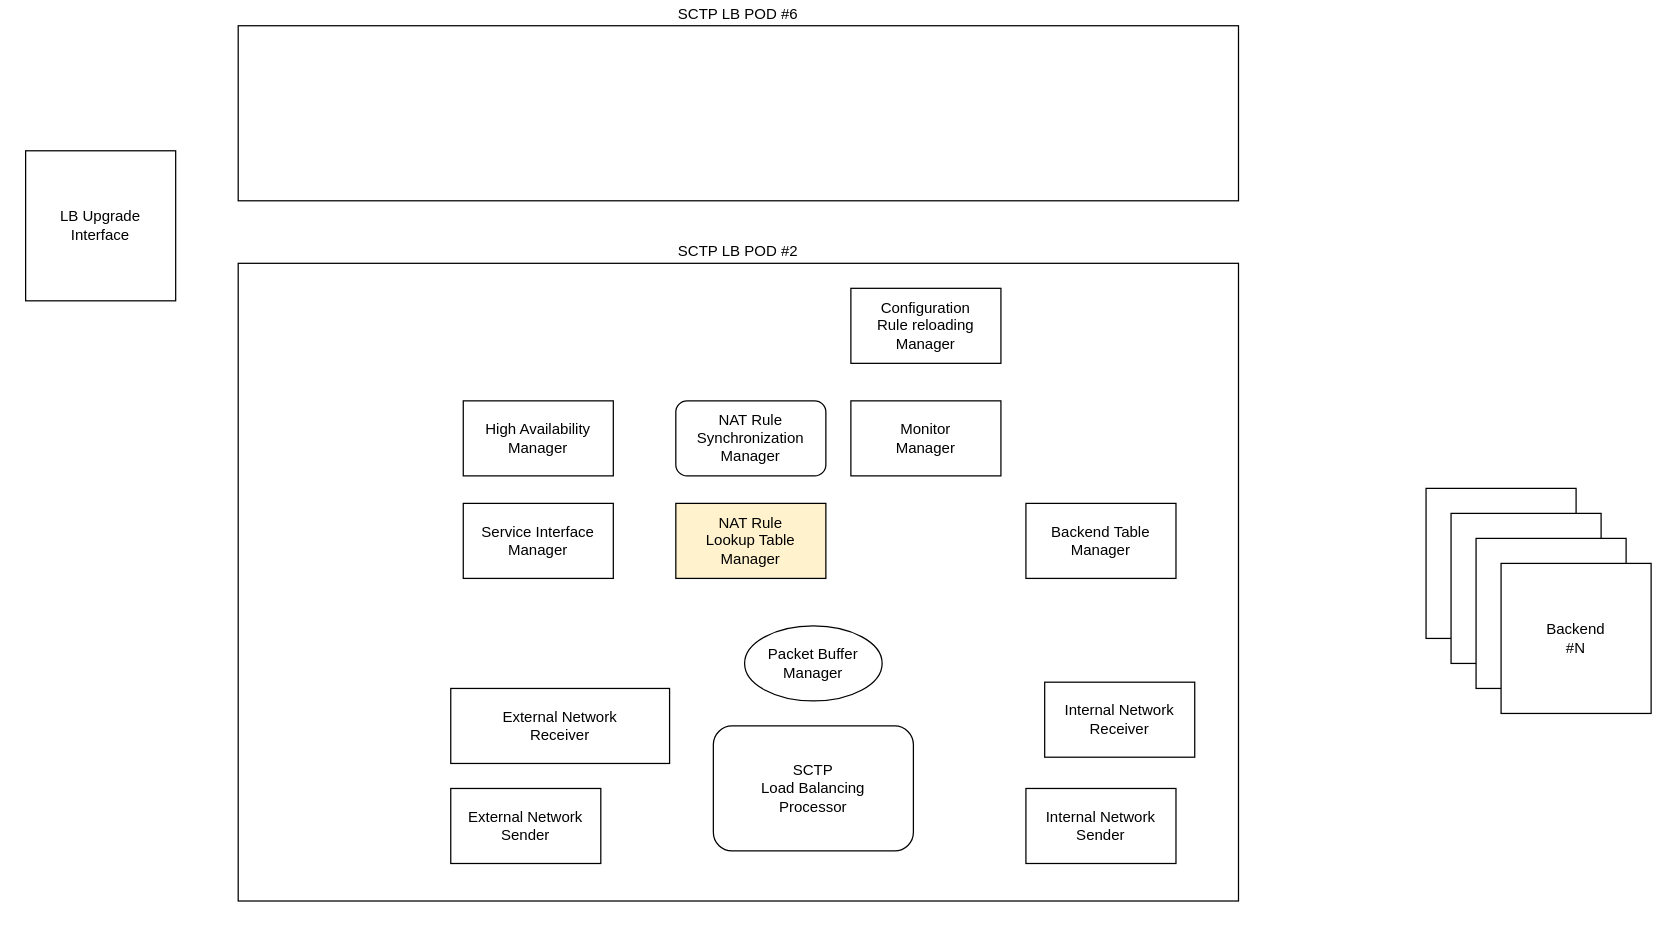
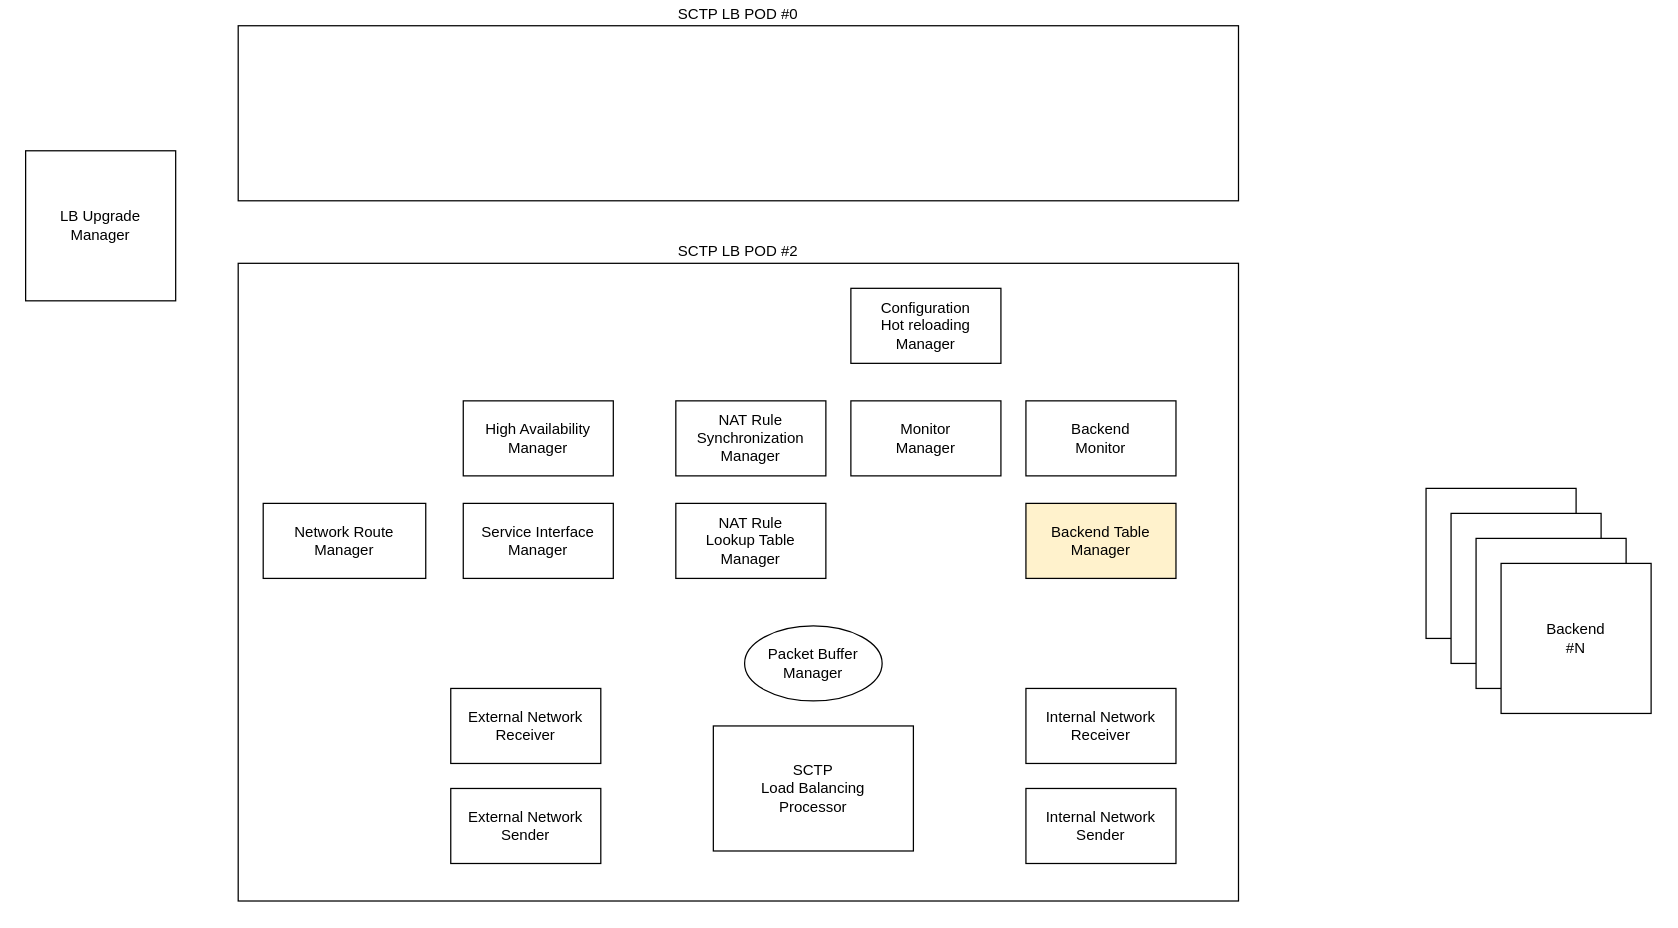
(738, 13) -> (738, 13)
(101, 226) -> (101, 226)
(926, 326) -> (926, 326)
(751, 438) -> (751, 438)
none -> (1101, 438)
none -> (344, 541)
(751, 541) -> (751, 541)
(1101, 541) -> (1101, 541)
(1119, 719) -> (1101, 726)
(560, 726) -> (526, 726)
(813, 788) -> (813, 788)
